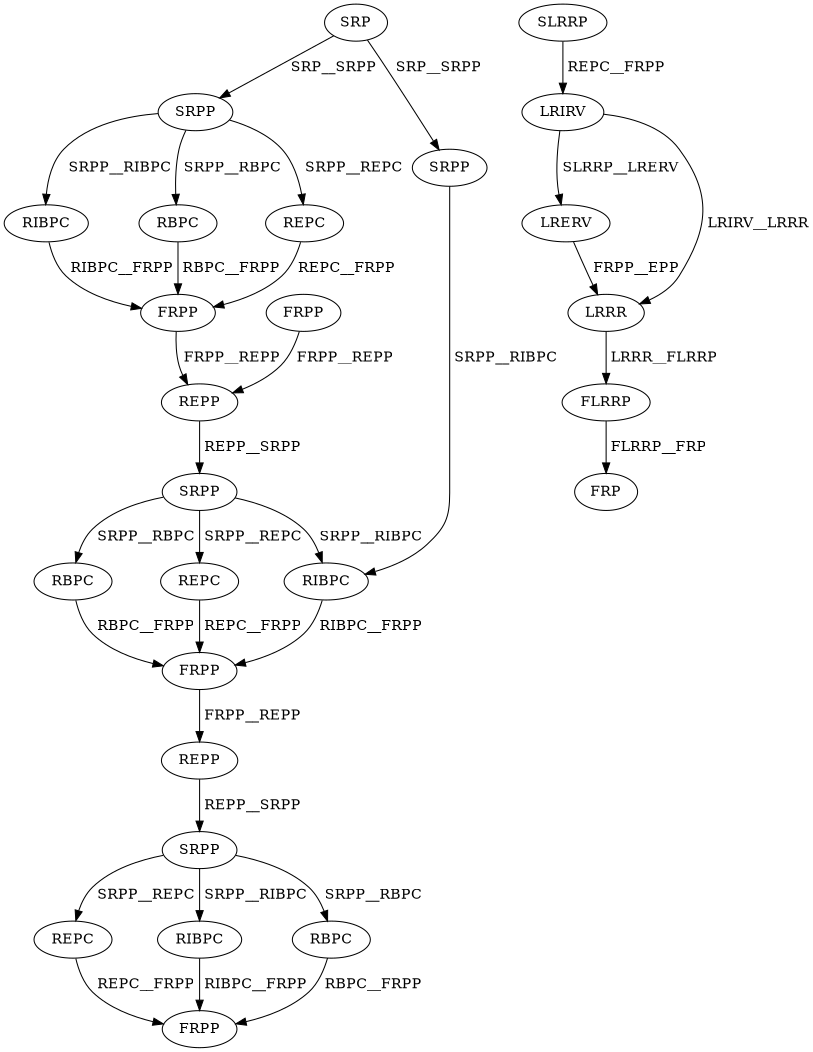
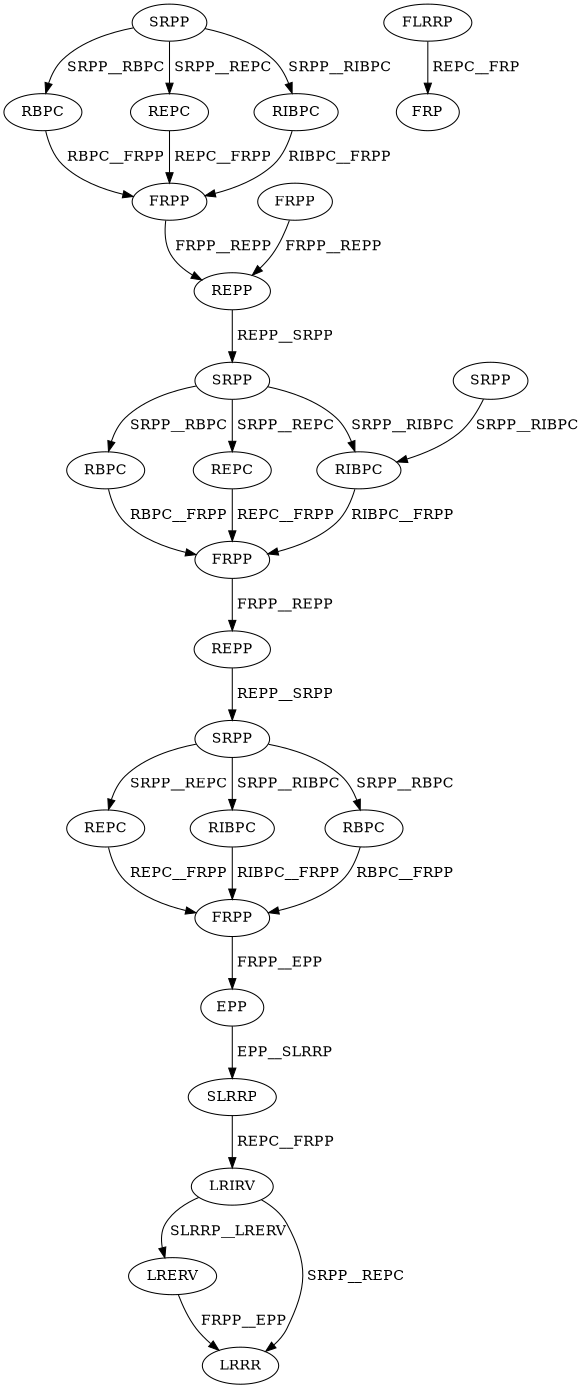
(356, 23) -> none
(756, 223) -> (354, 1276)
(606, 352) -> none
(657, 447) -> (474, 67)
none -> (232, 1008)
